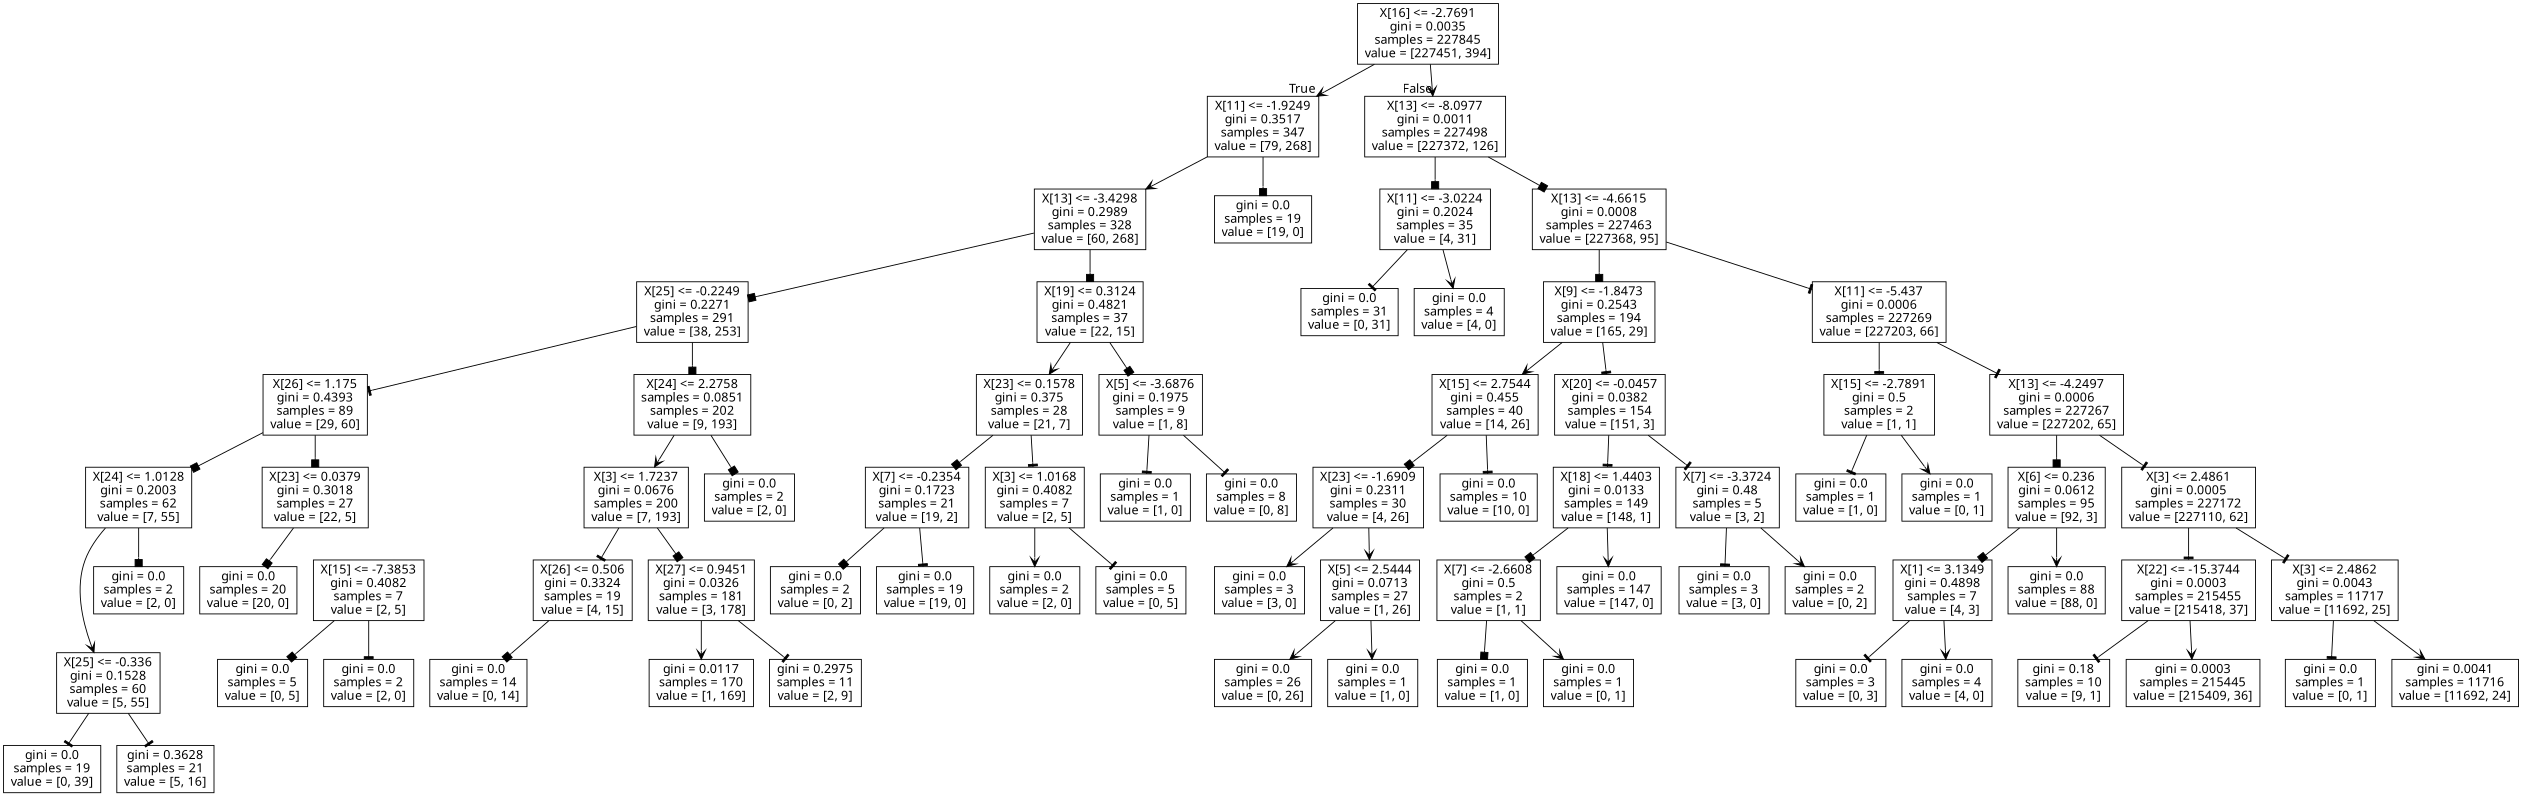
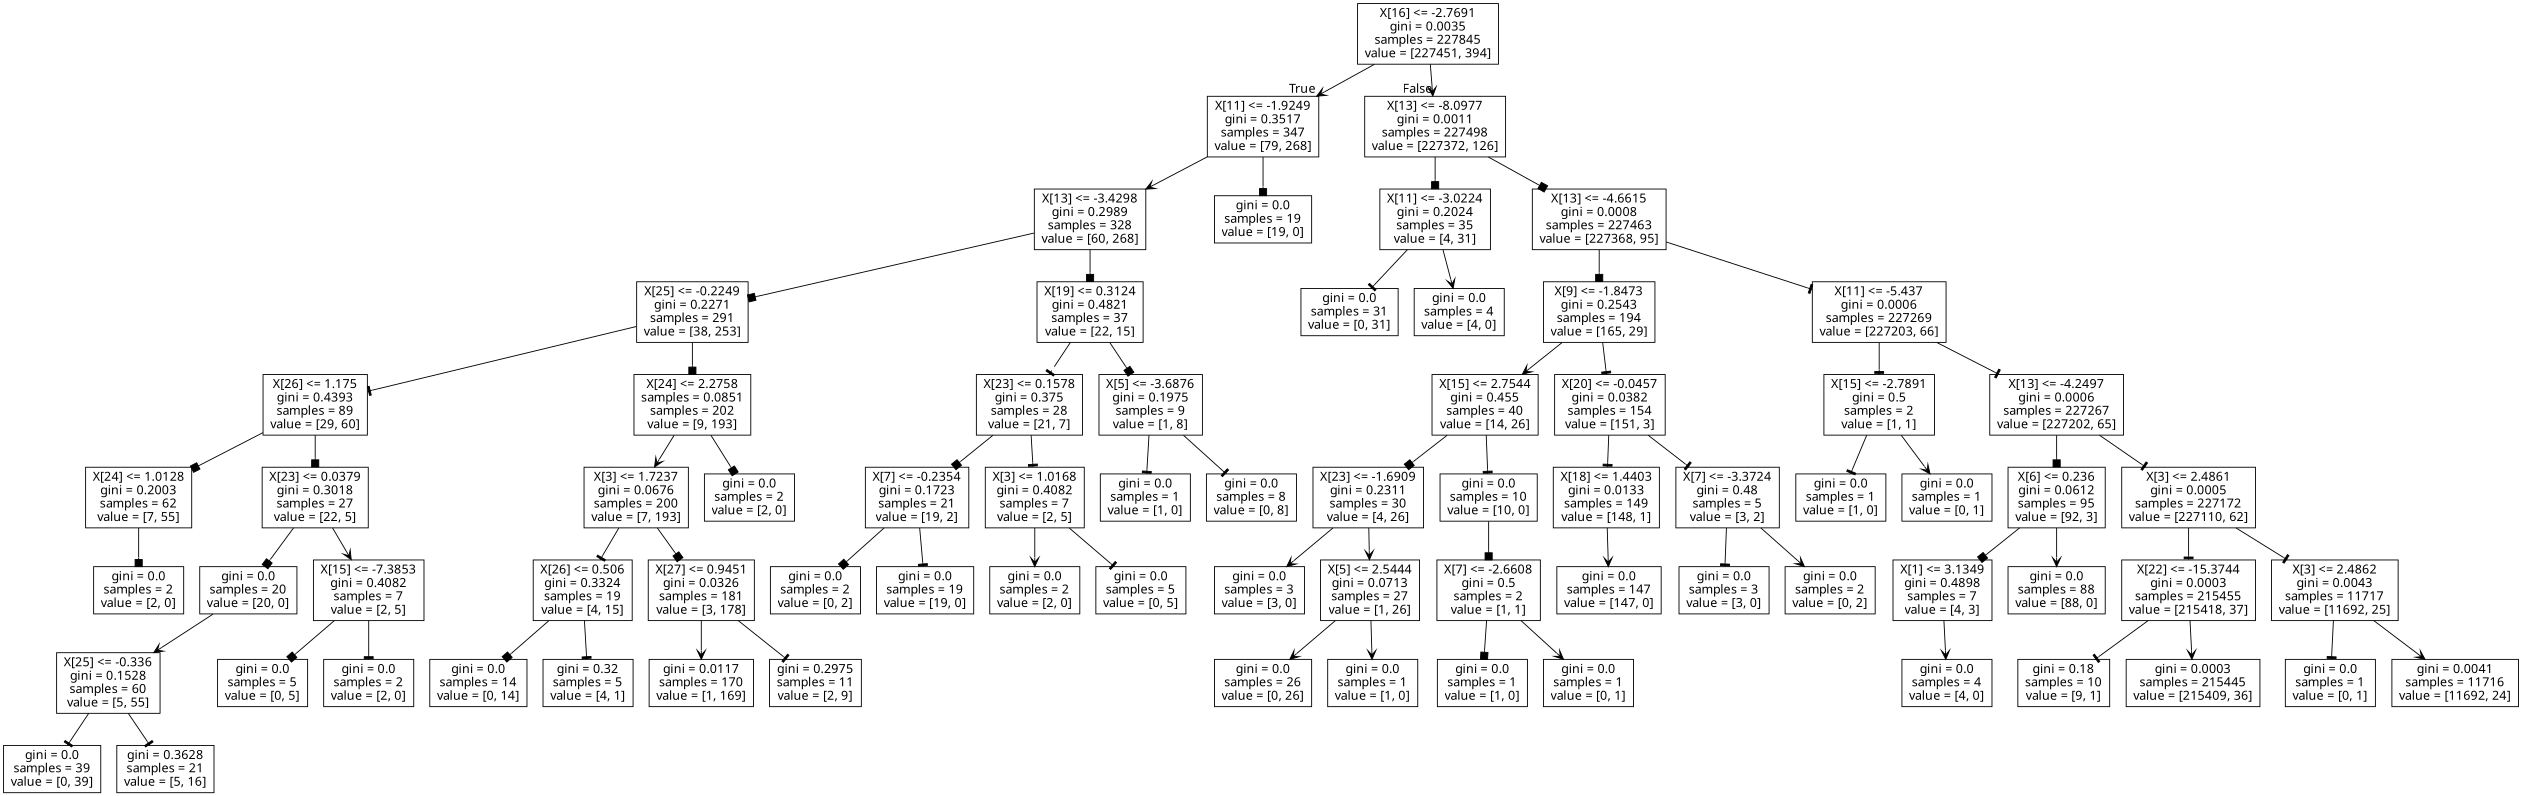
(1062, 355) -> (1062, 355)
none -> (340, 540)
(1551, 541) -> (1489, 536)
(80, 583) -> (187, 631)
none -> (588, 683)
(1841, 683) -> none
(52, 769) -> (52, 769)
